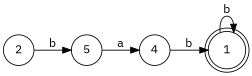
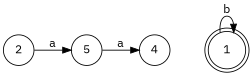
(53, 44) -> (53, 44)
(185, 50) -> none
